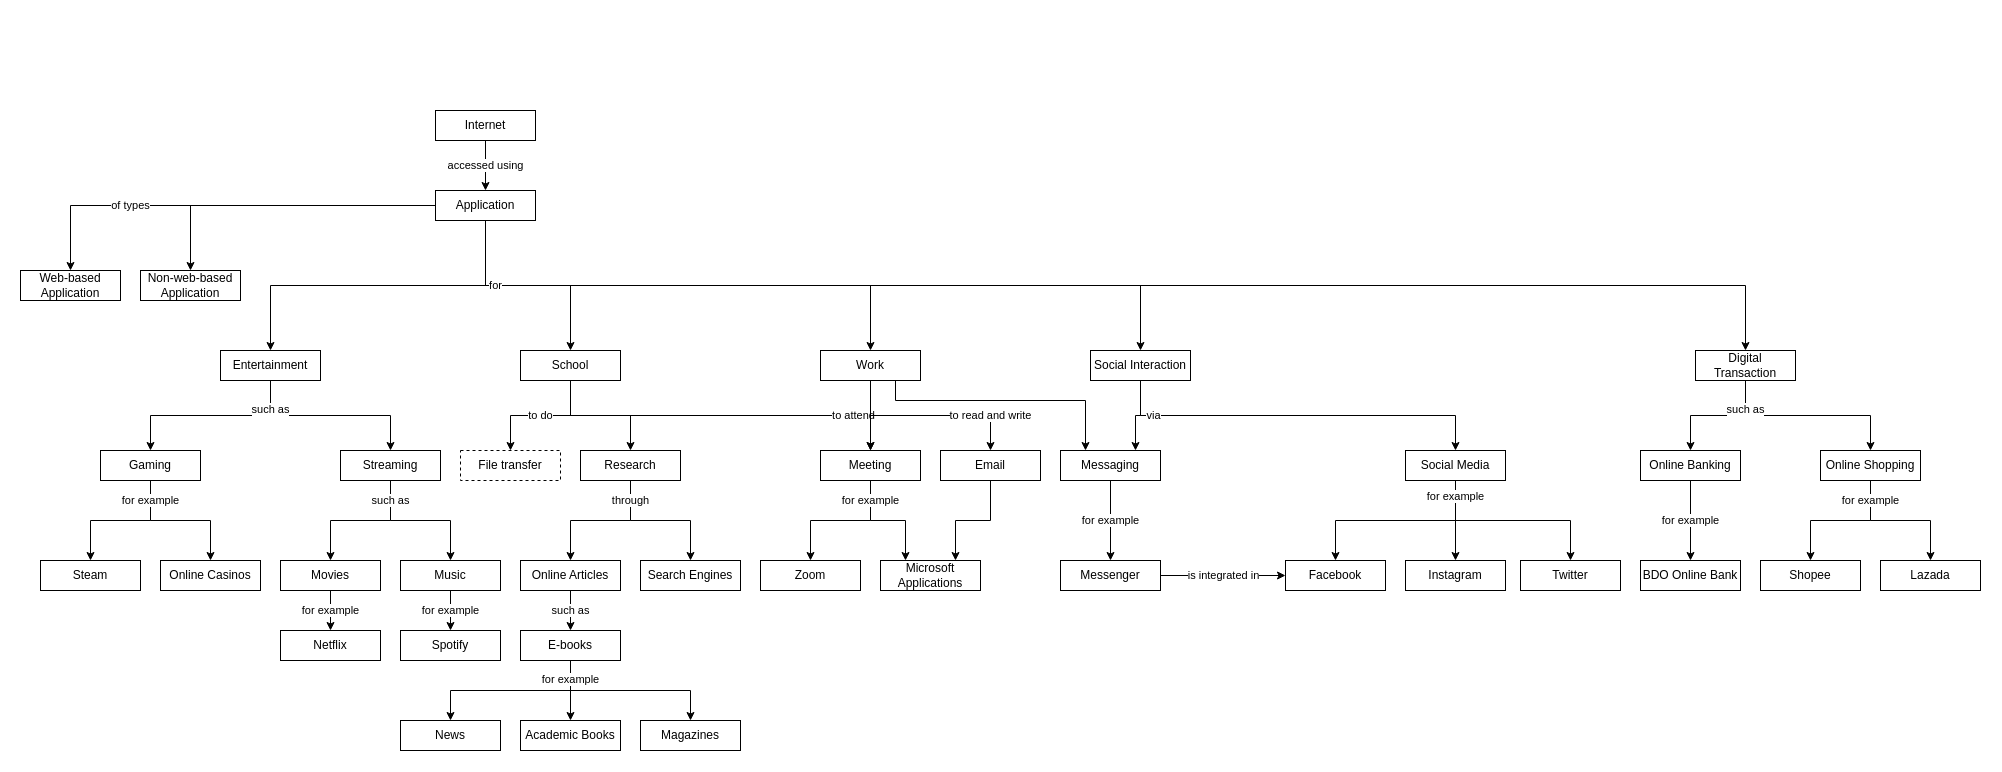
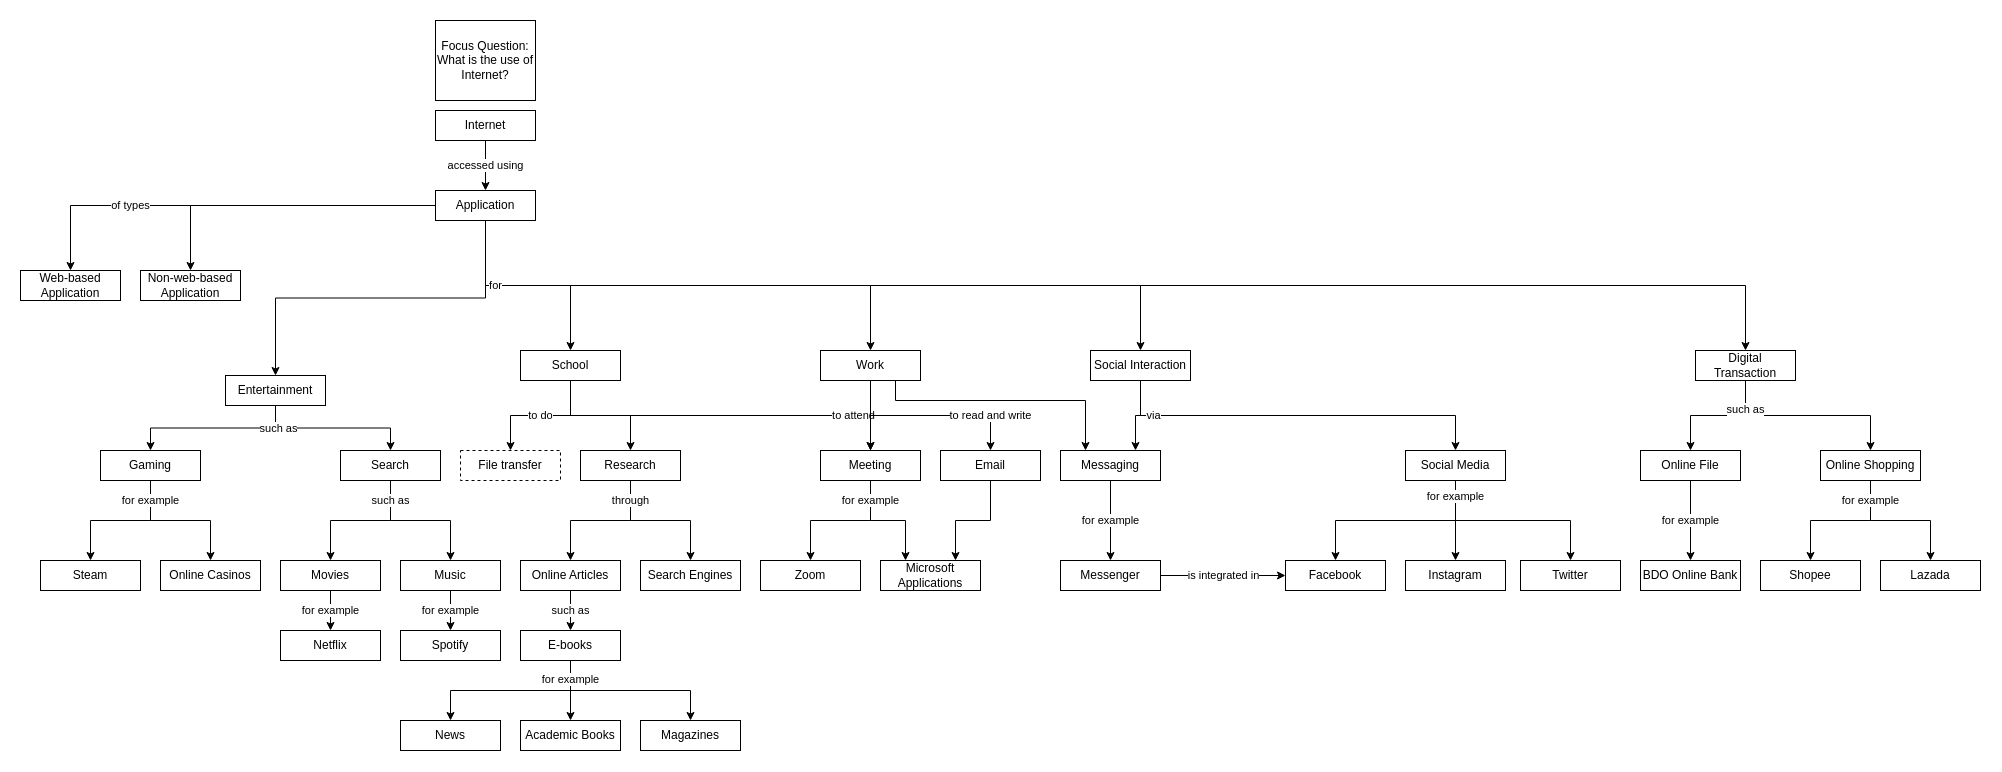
none -> (486, 61)
(271, 366) -> (276, 391)
(391, 466) -> (391, 466)
(1691, 466) -> (1691, 466)
